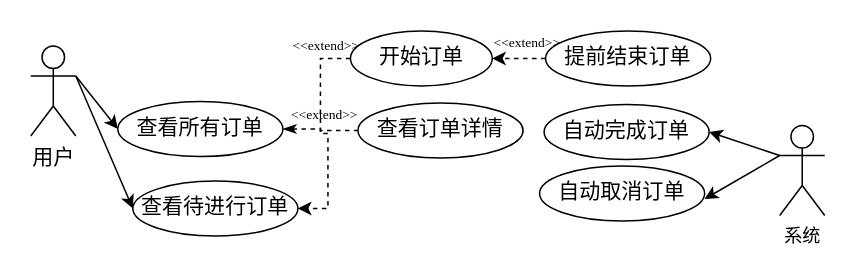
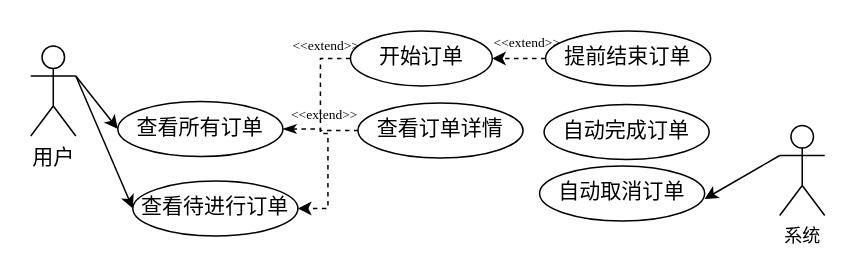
(748, 145) -> none
